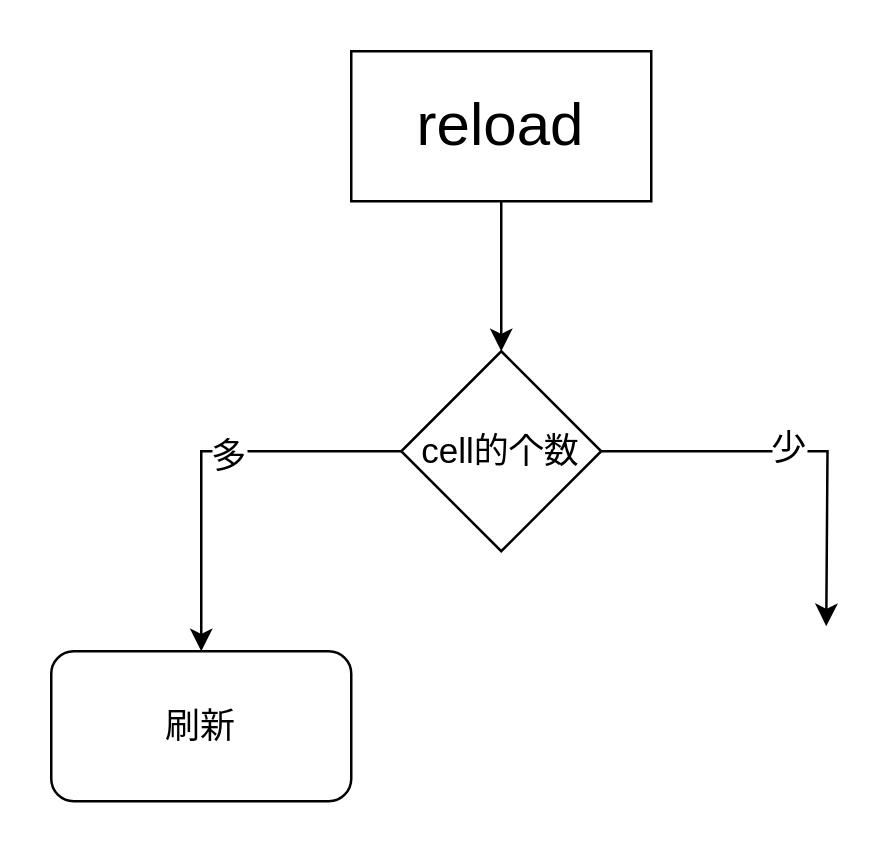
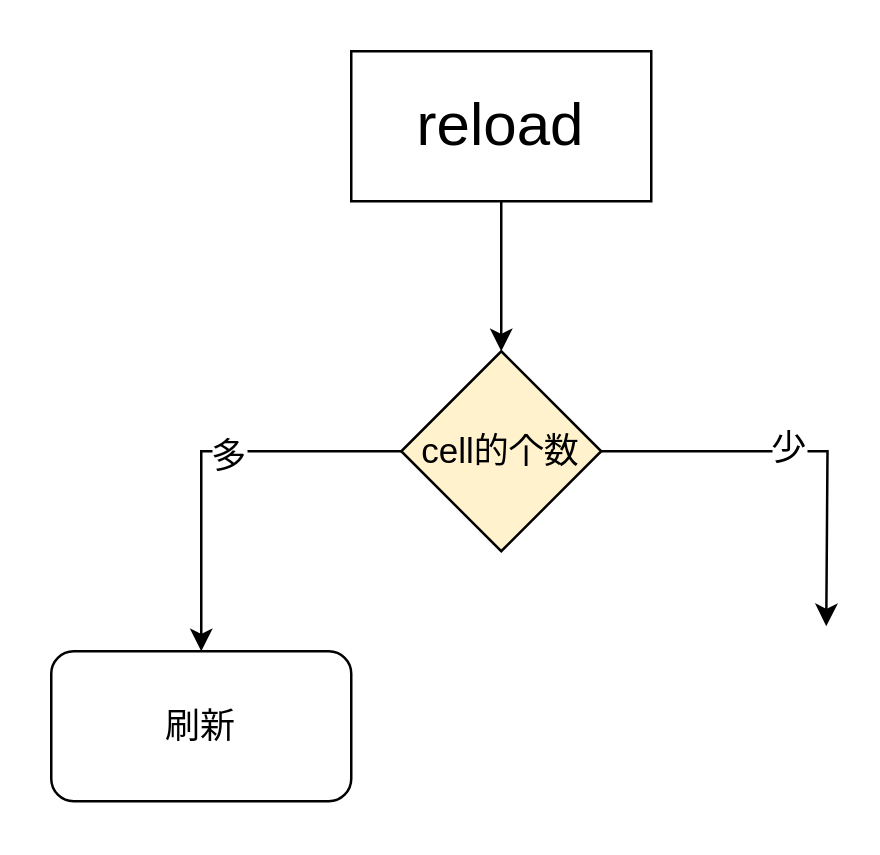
(501, 451) -> (501, 451)
